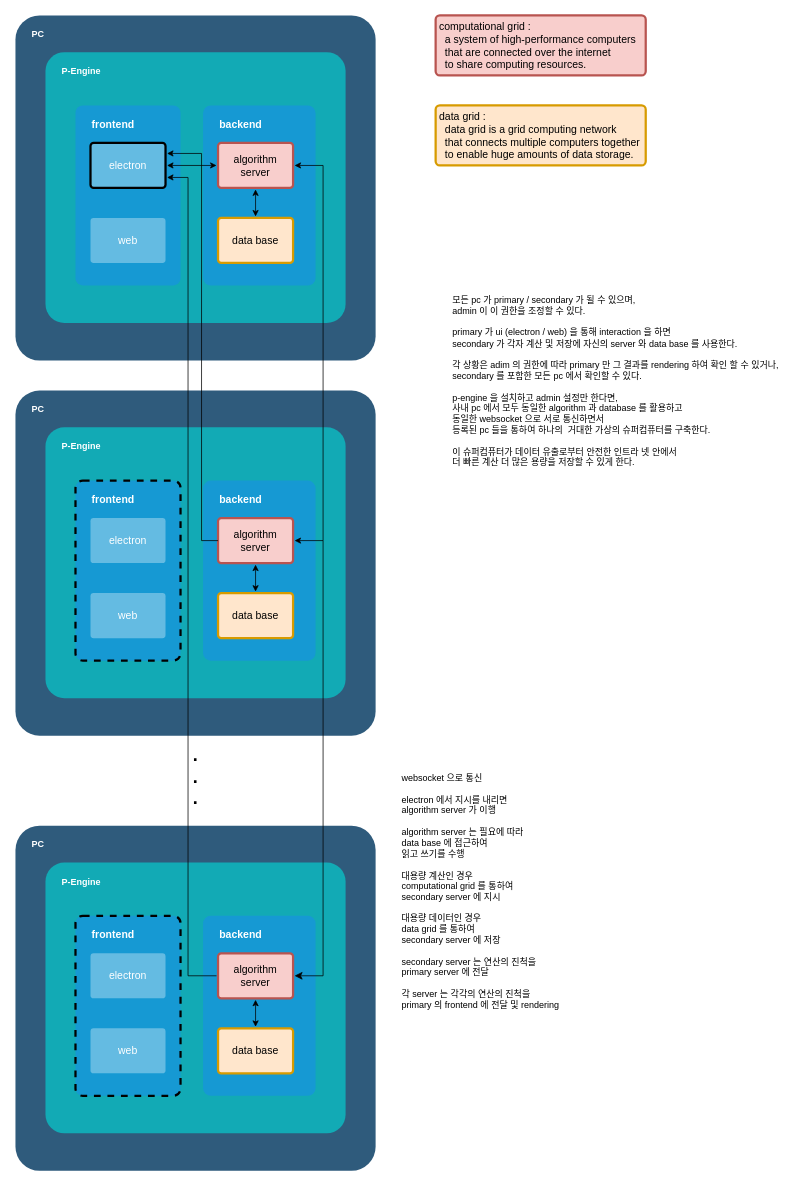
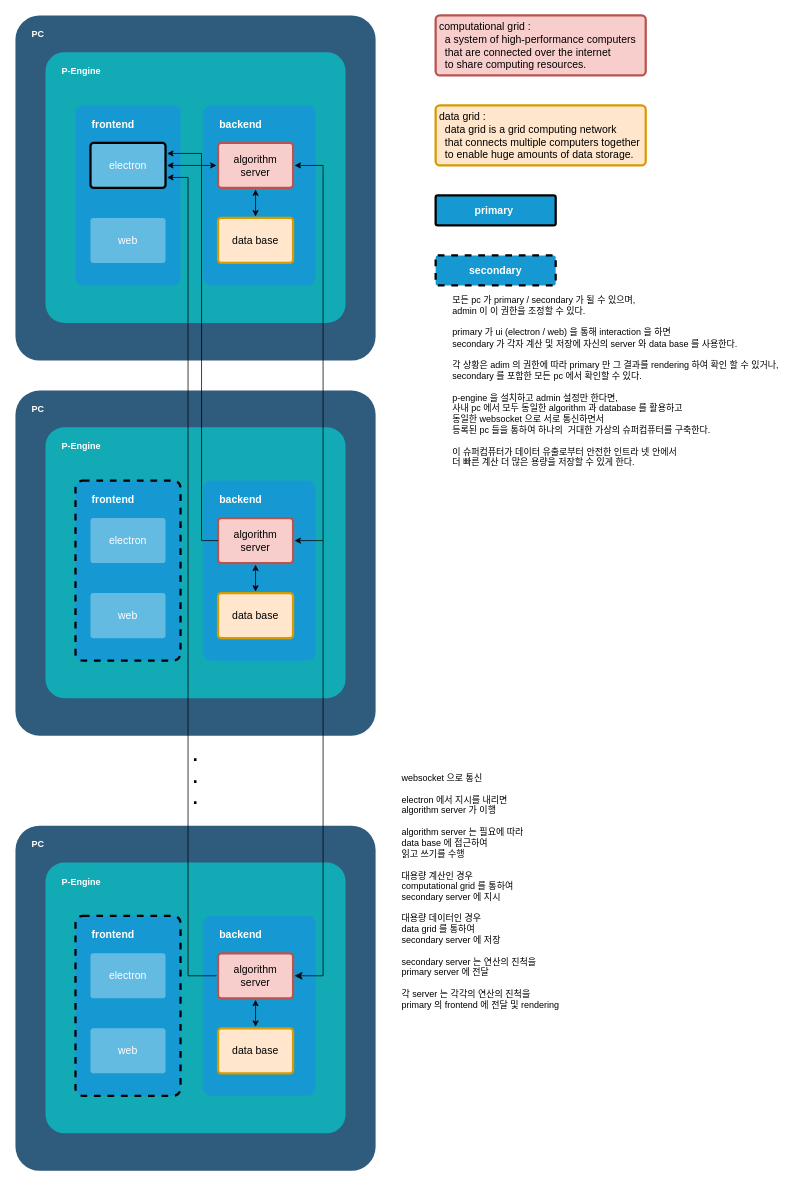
none -> (495, 210)
none -> (495, 270)
